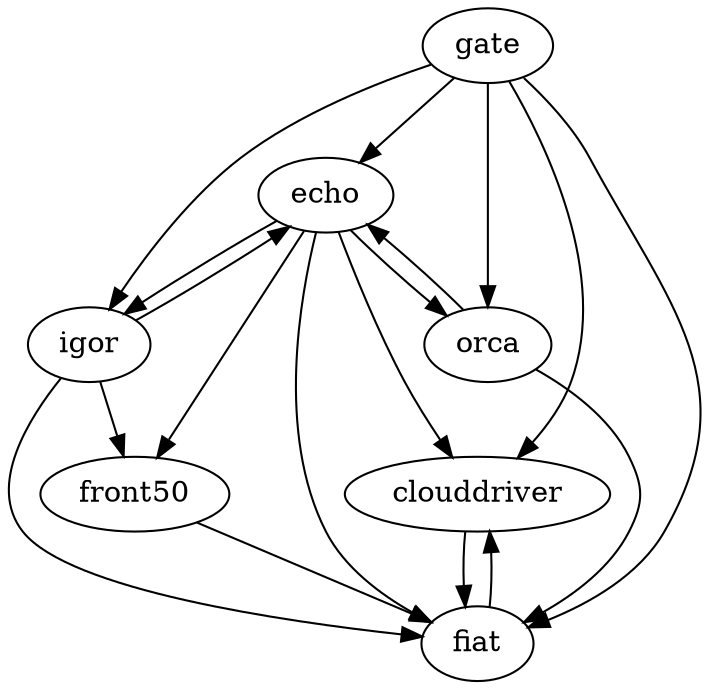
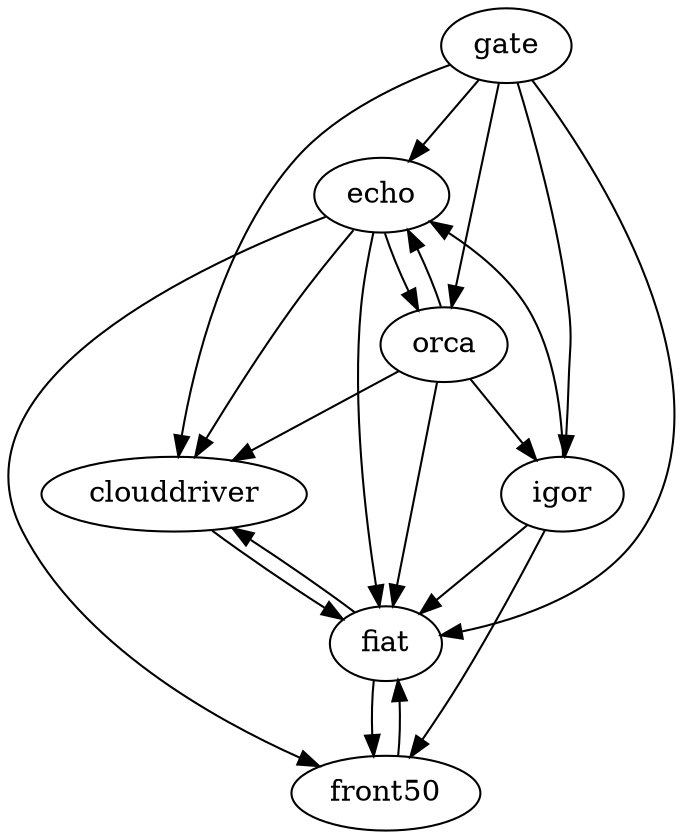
(209, 261) -> (497, 411)
none -> (325, 411)
none -> (372, 708)
